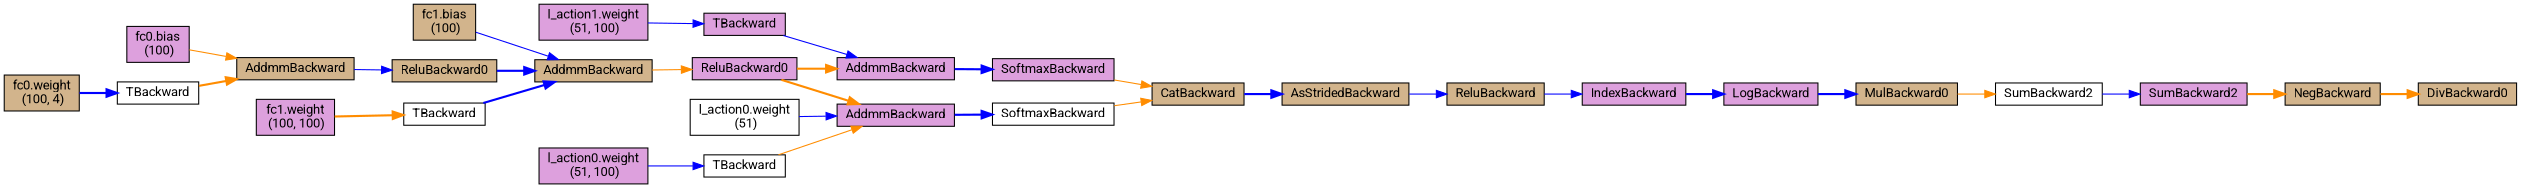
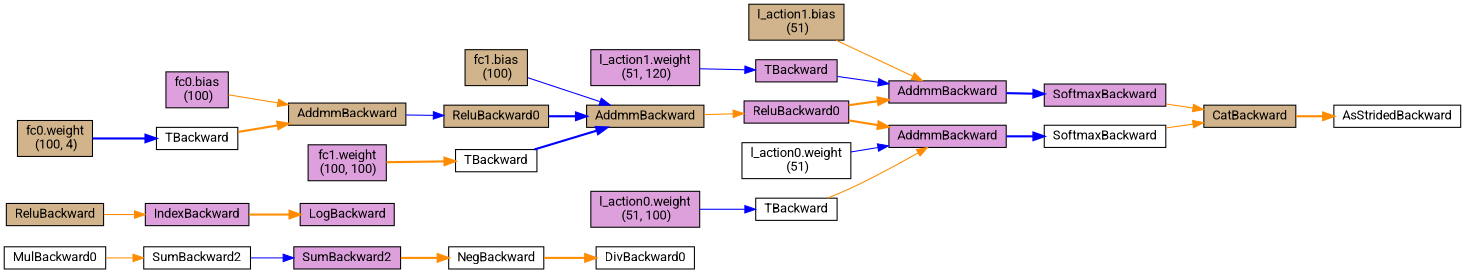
(593, 22) -> (645, 68)
none -> (796, 22)
(1258, 94) -> (1310, 116)
(1345, 94) -> (1397, 116)
(1423, 94) -> none
(1558, 94) -> (119, 215)
(1700, 94) -> (269, 215)
(1832, 94) -> none
(1907, 94) -> (55, 258)
(2333, 94) -> (496, 258)
(2467, 94) -> (645, 258)
